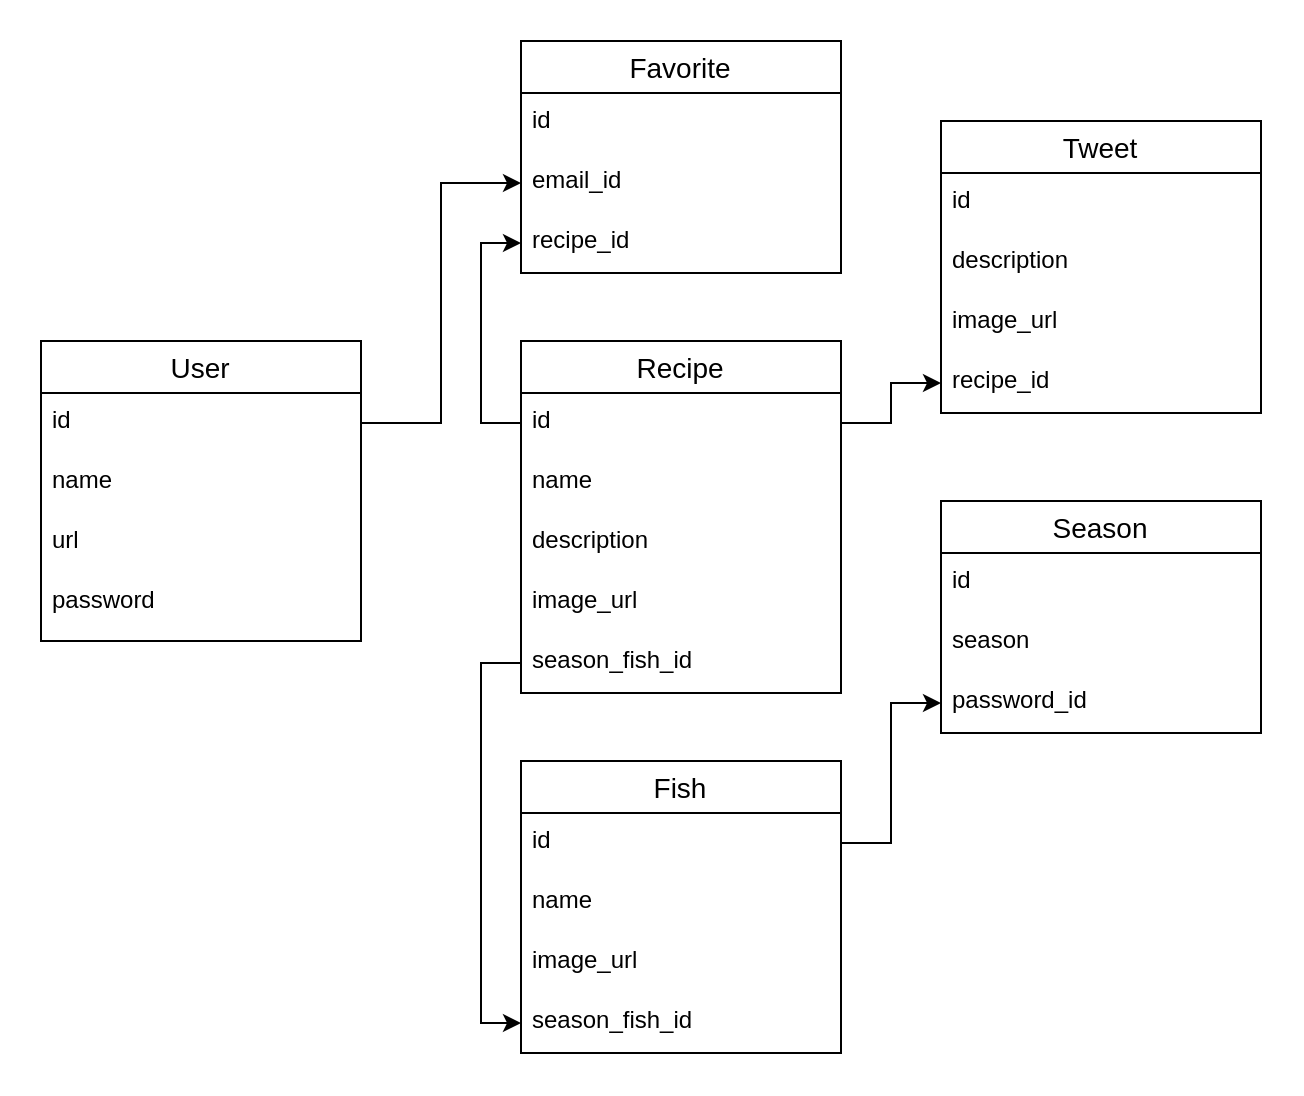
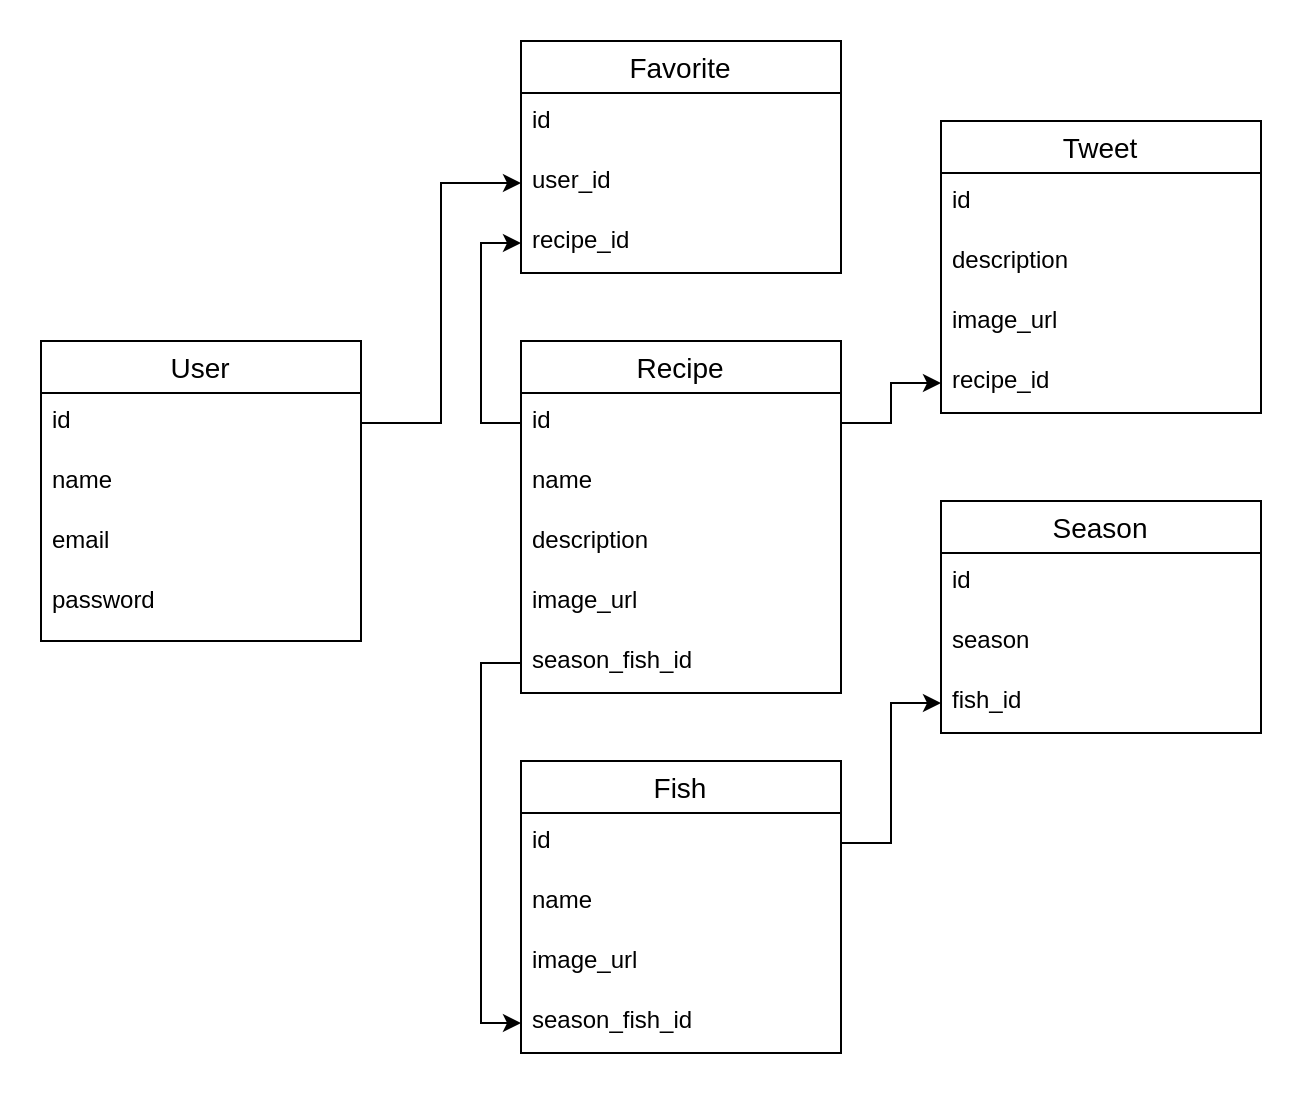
(577, 181) -> (577, 181)
(70, 541) -> (80, 541)
(1024, 701) -> (994, 701)
